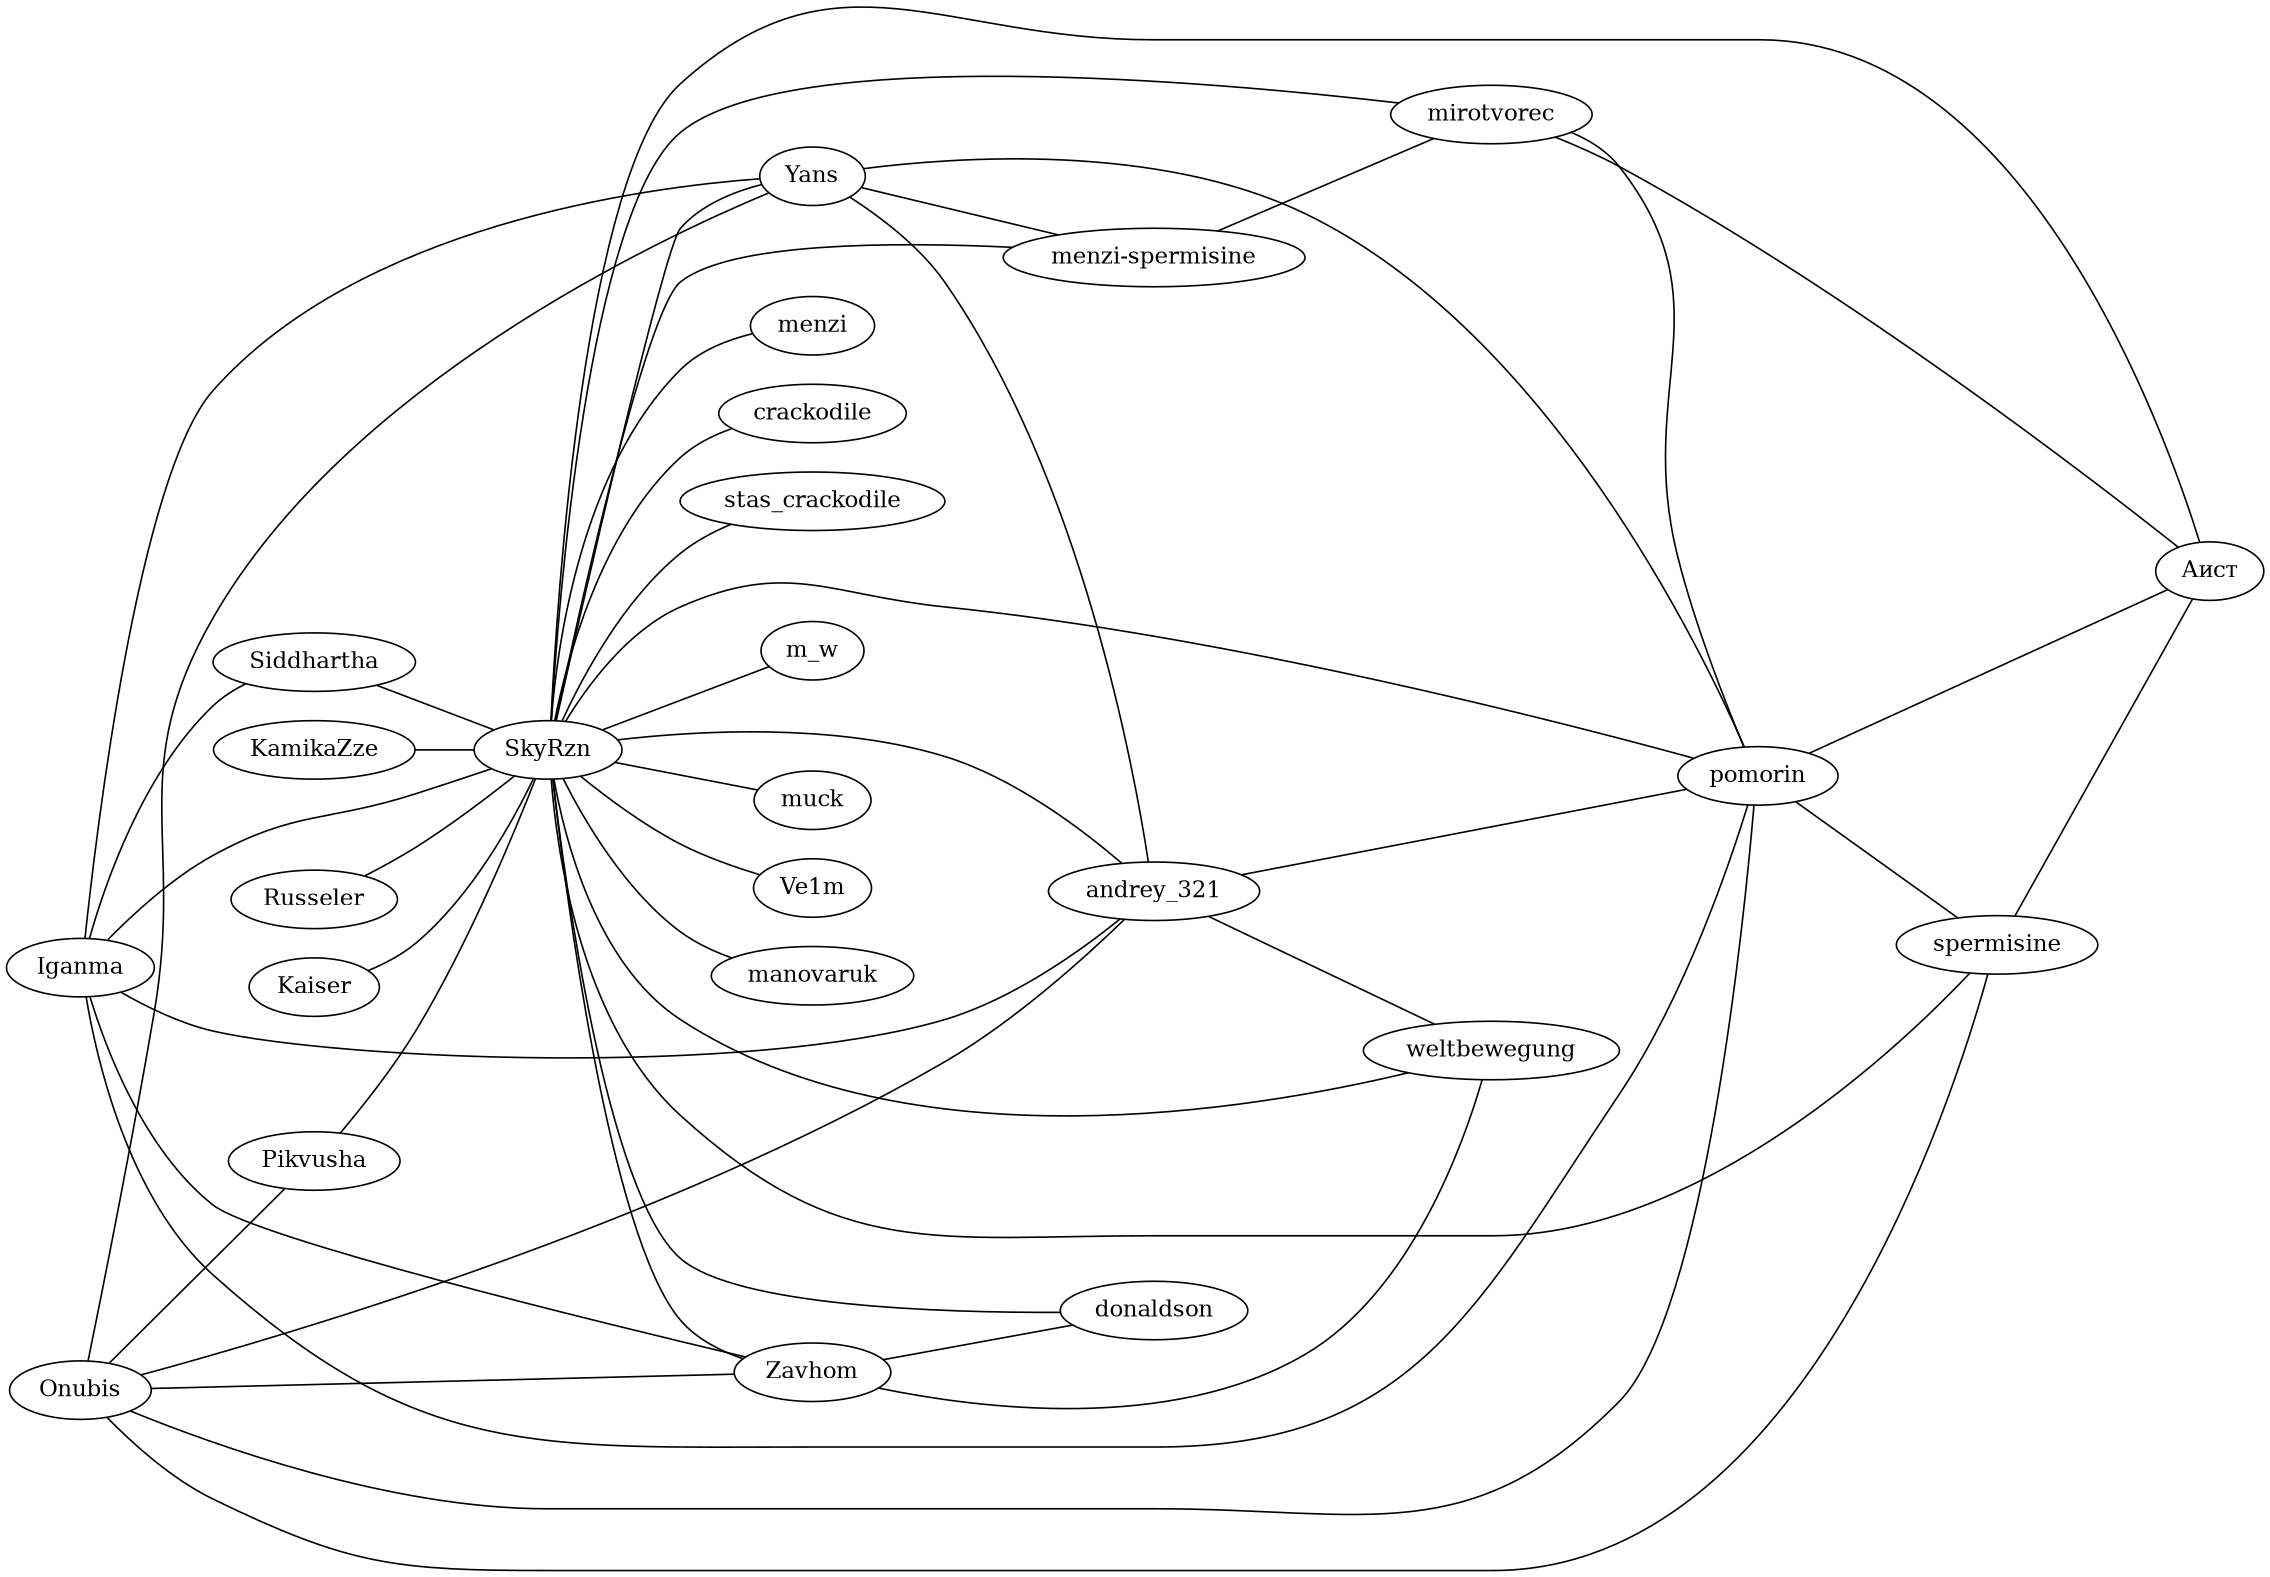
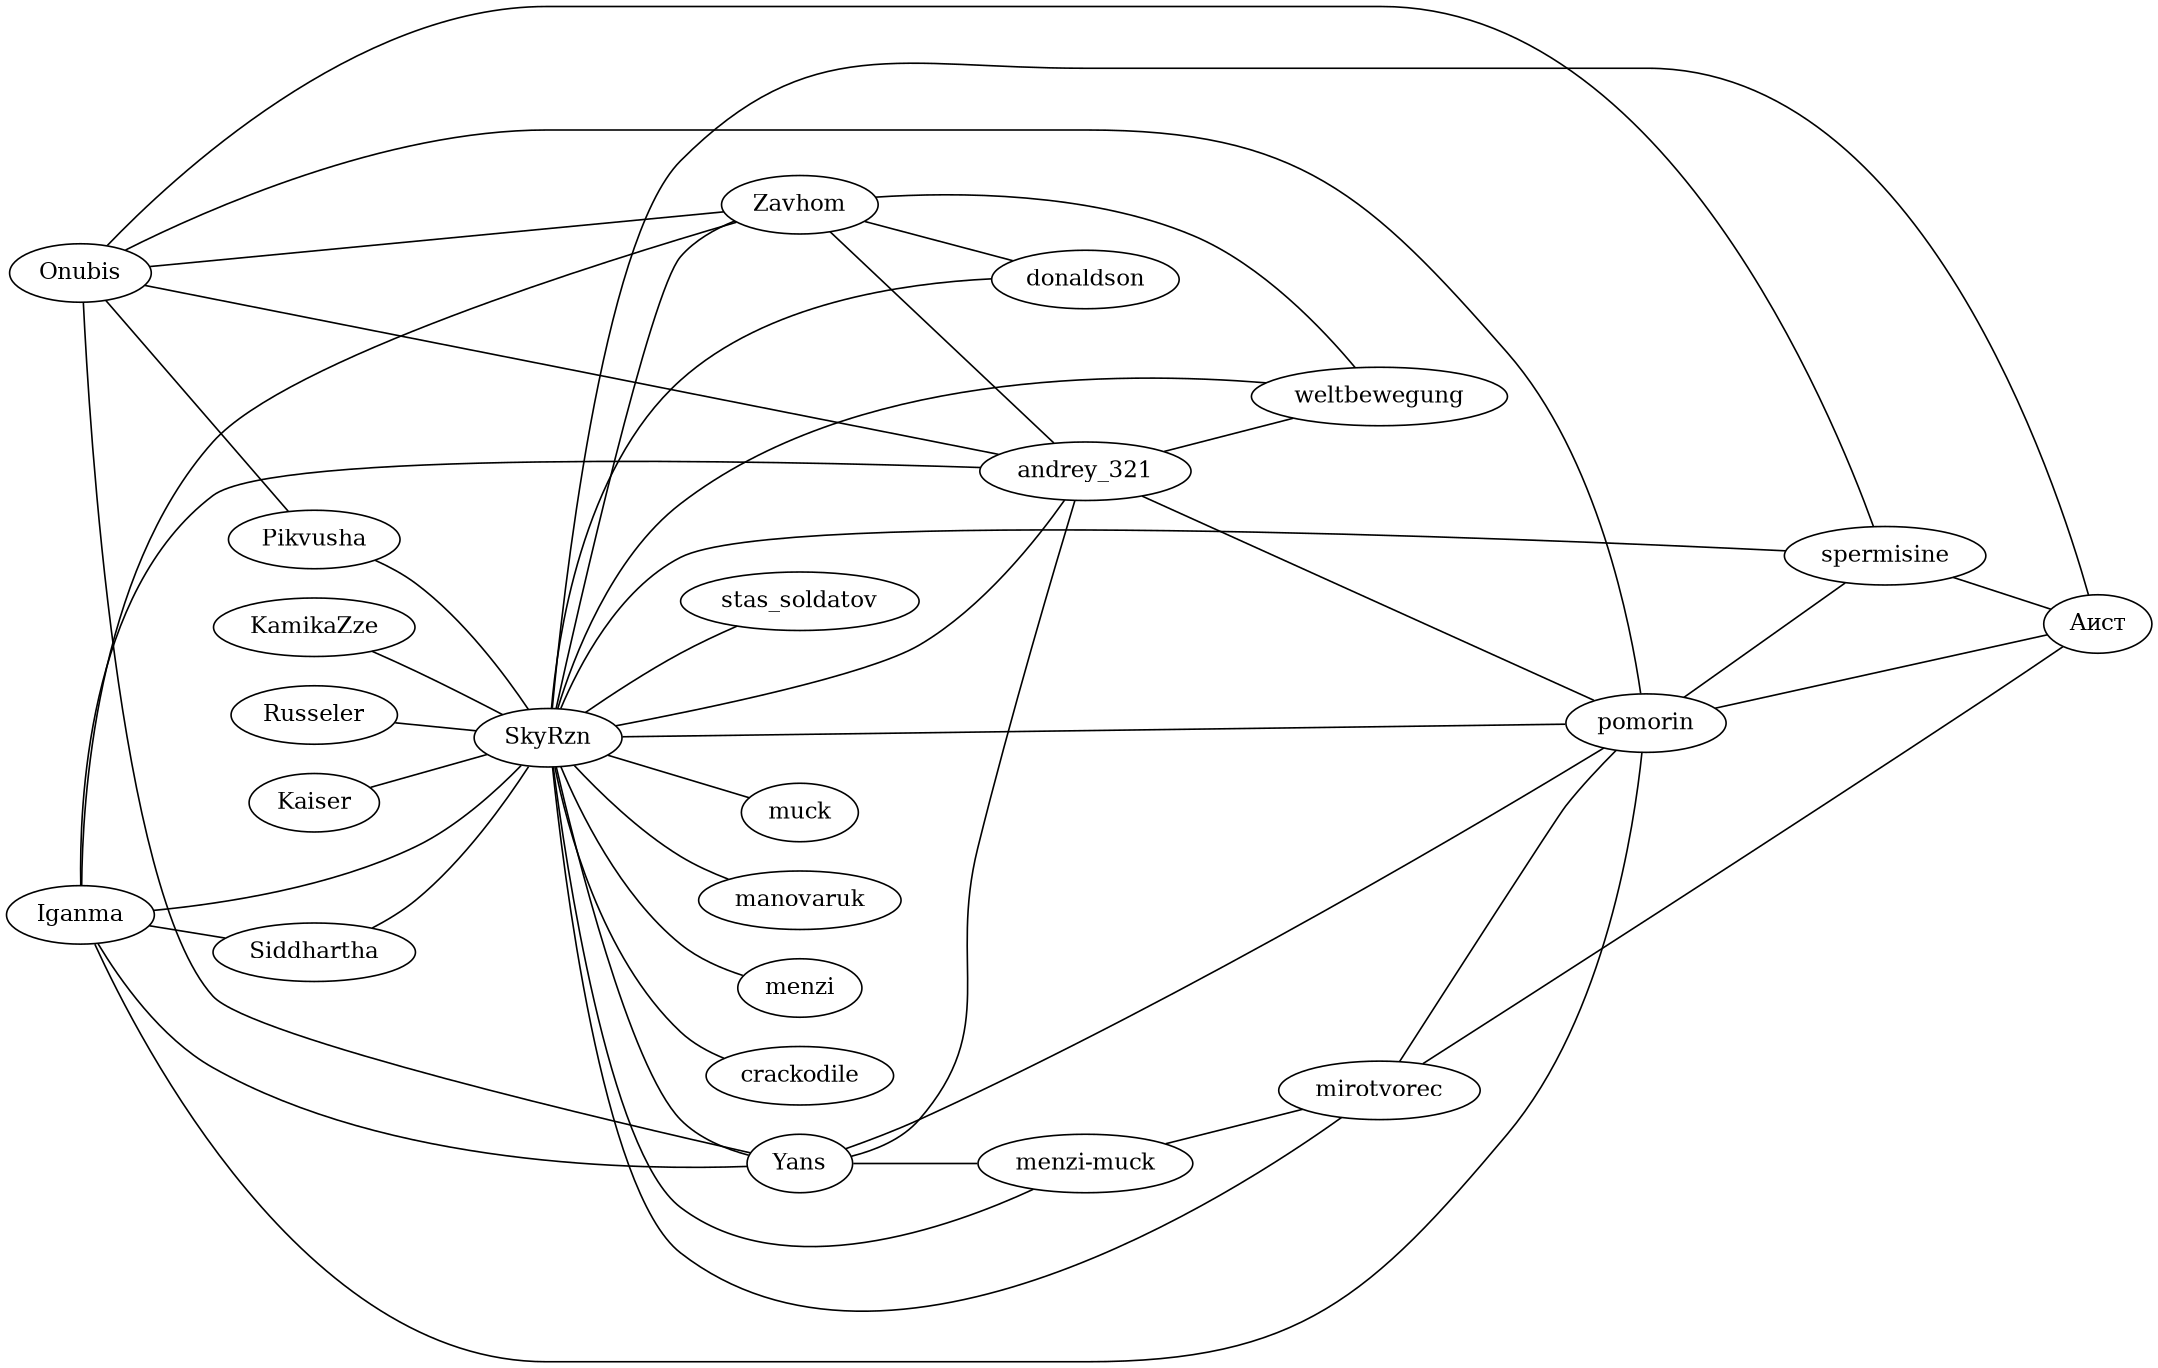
(1154, 258) -> (1085, 1164)
none -> (942, 337)
(813, 501) -> (800, 601)
(813, 651) -> none
(813, 888) -> none
